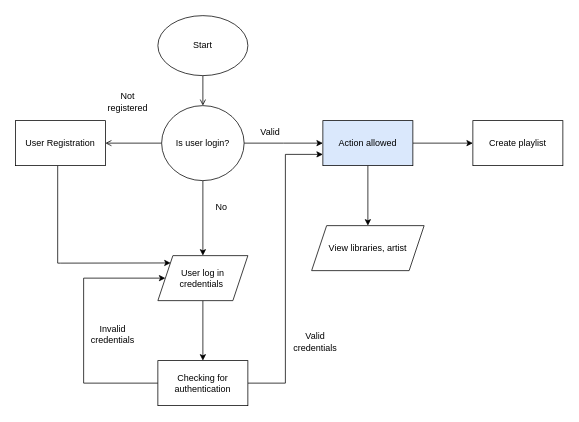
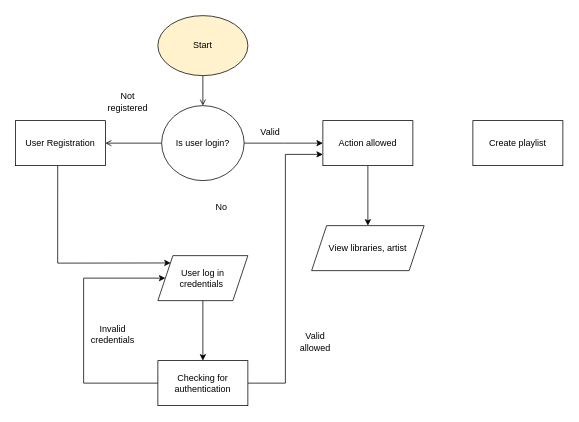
(203, 45) -> (203, 45)
(368, 143) -> (368, 143)
(466, 143) -> none
(203, 249) -> none
(315, 342) -> (315, 342)
